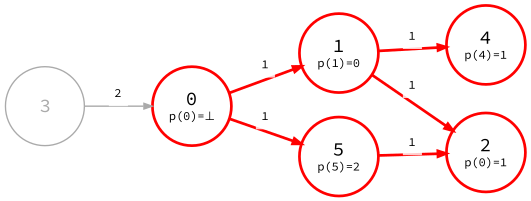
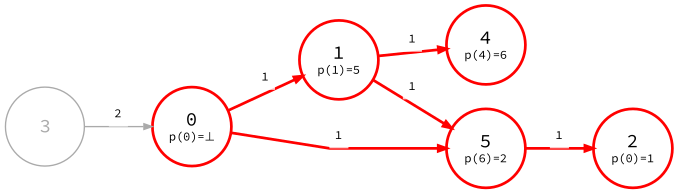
(486, 55) -> (486, 55)
(339, 63) -> (339, 70)
(409, 100) -> (409, 102)
(339, 167) -> (486, 159)
